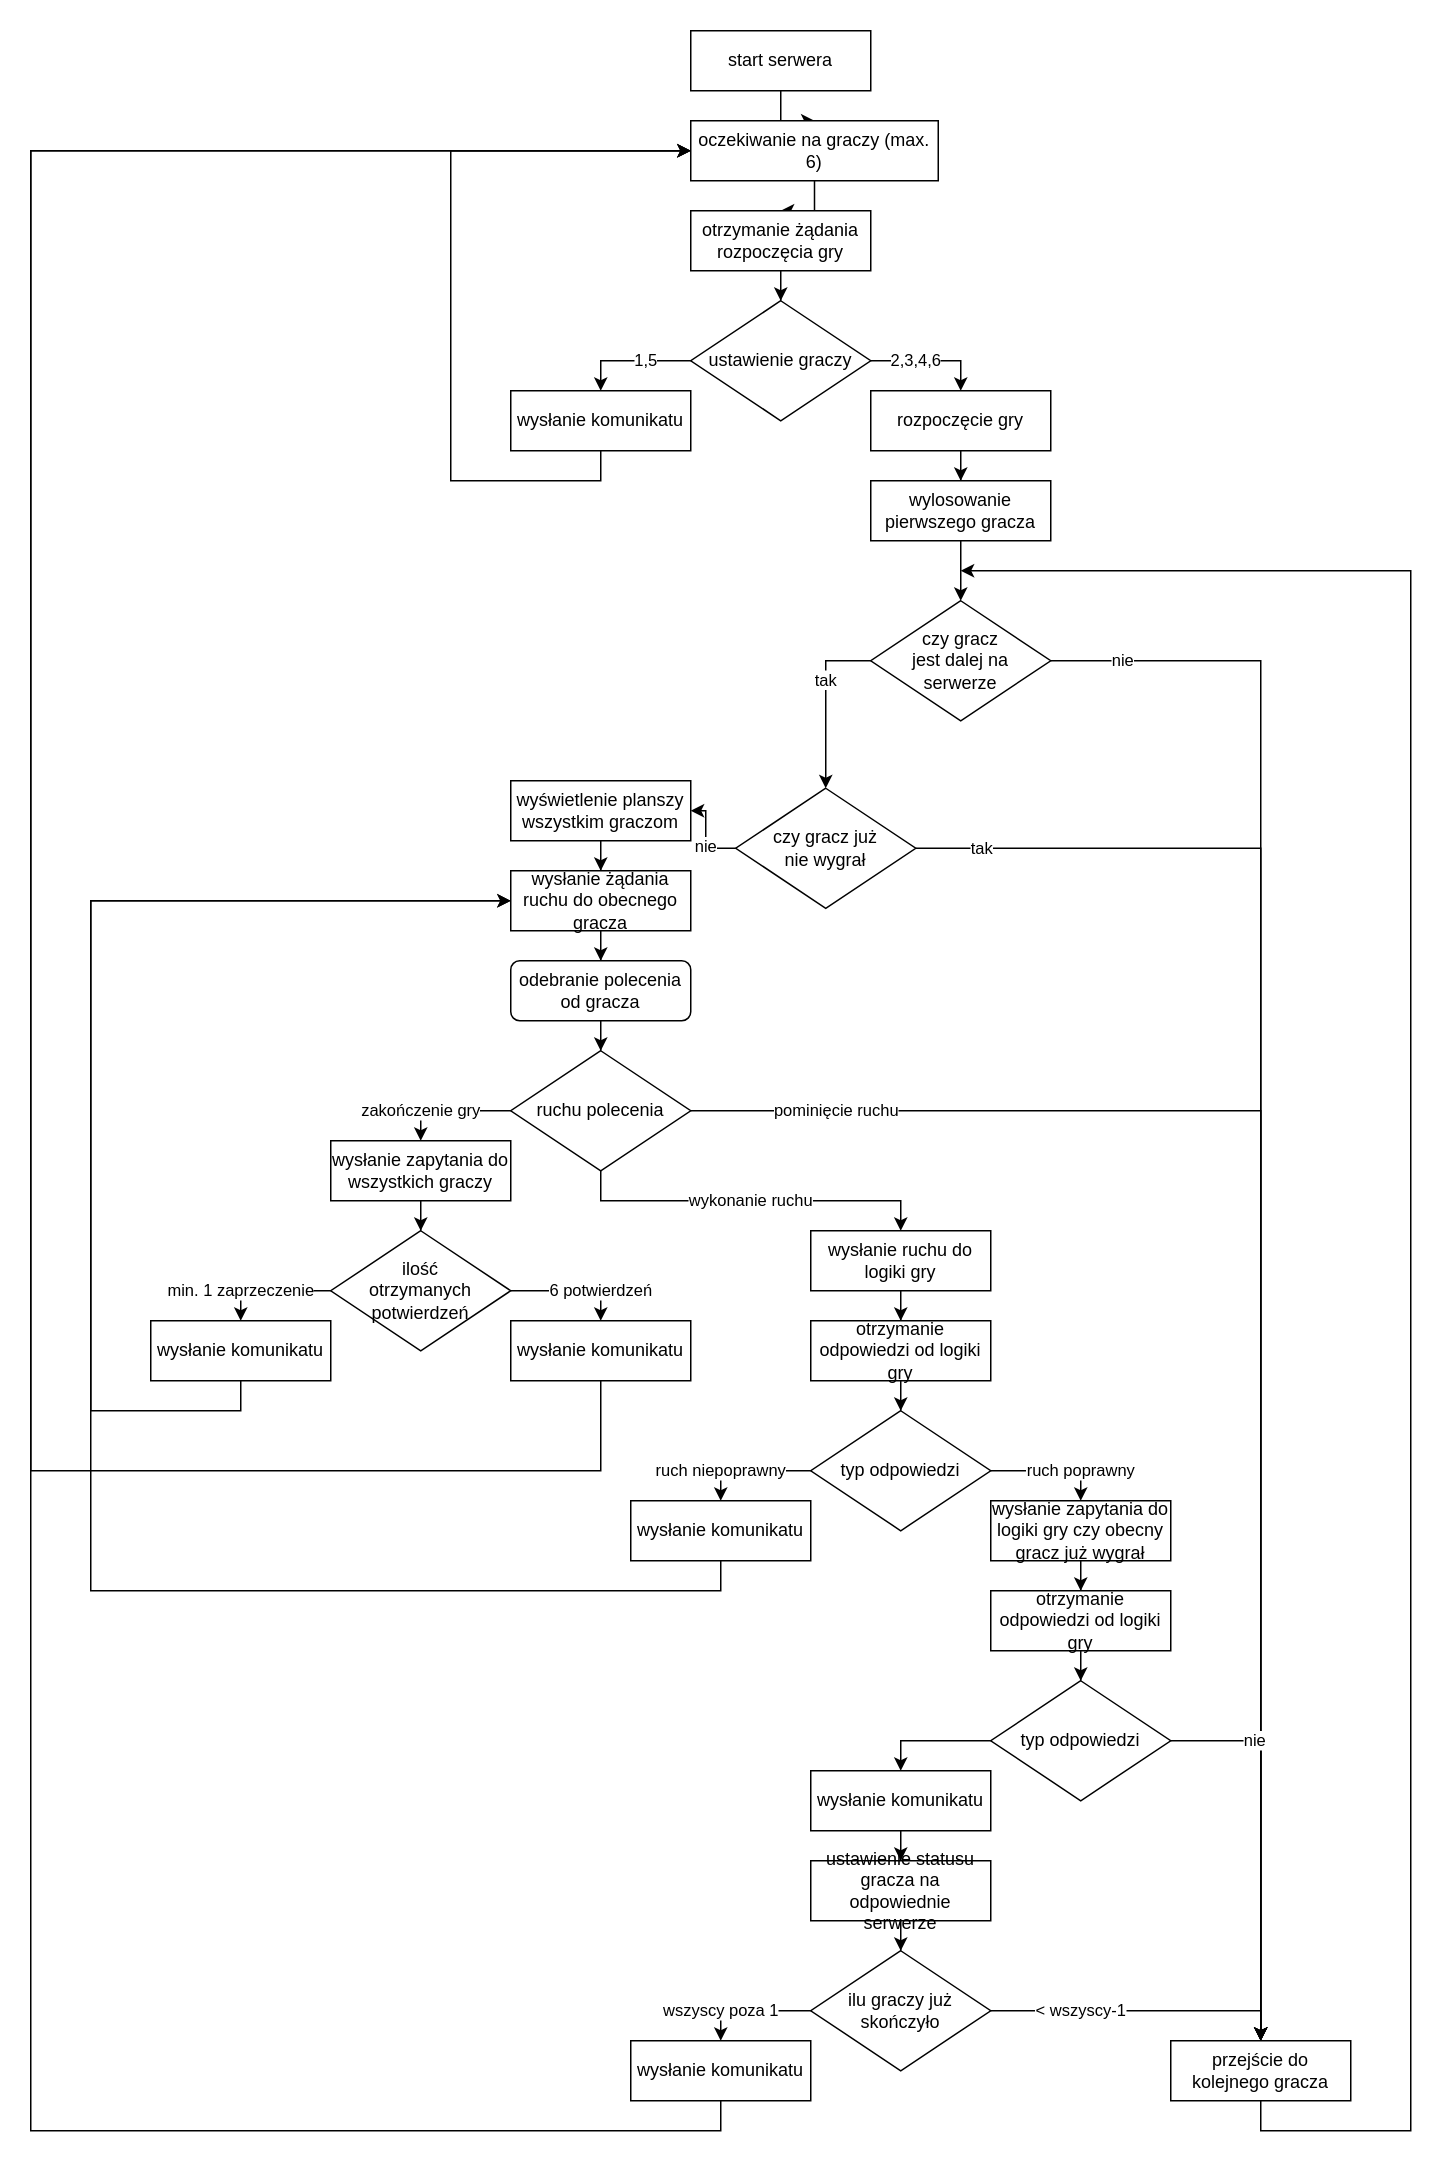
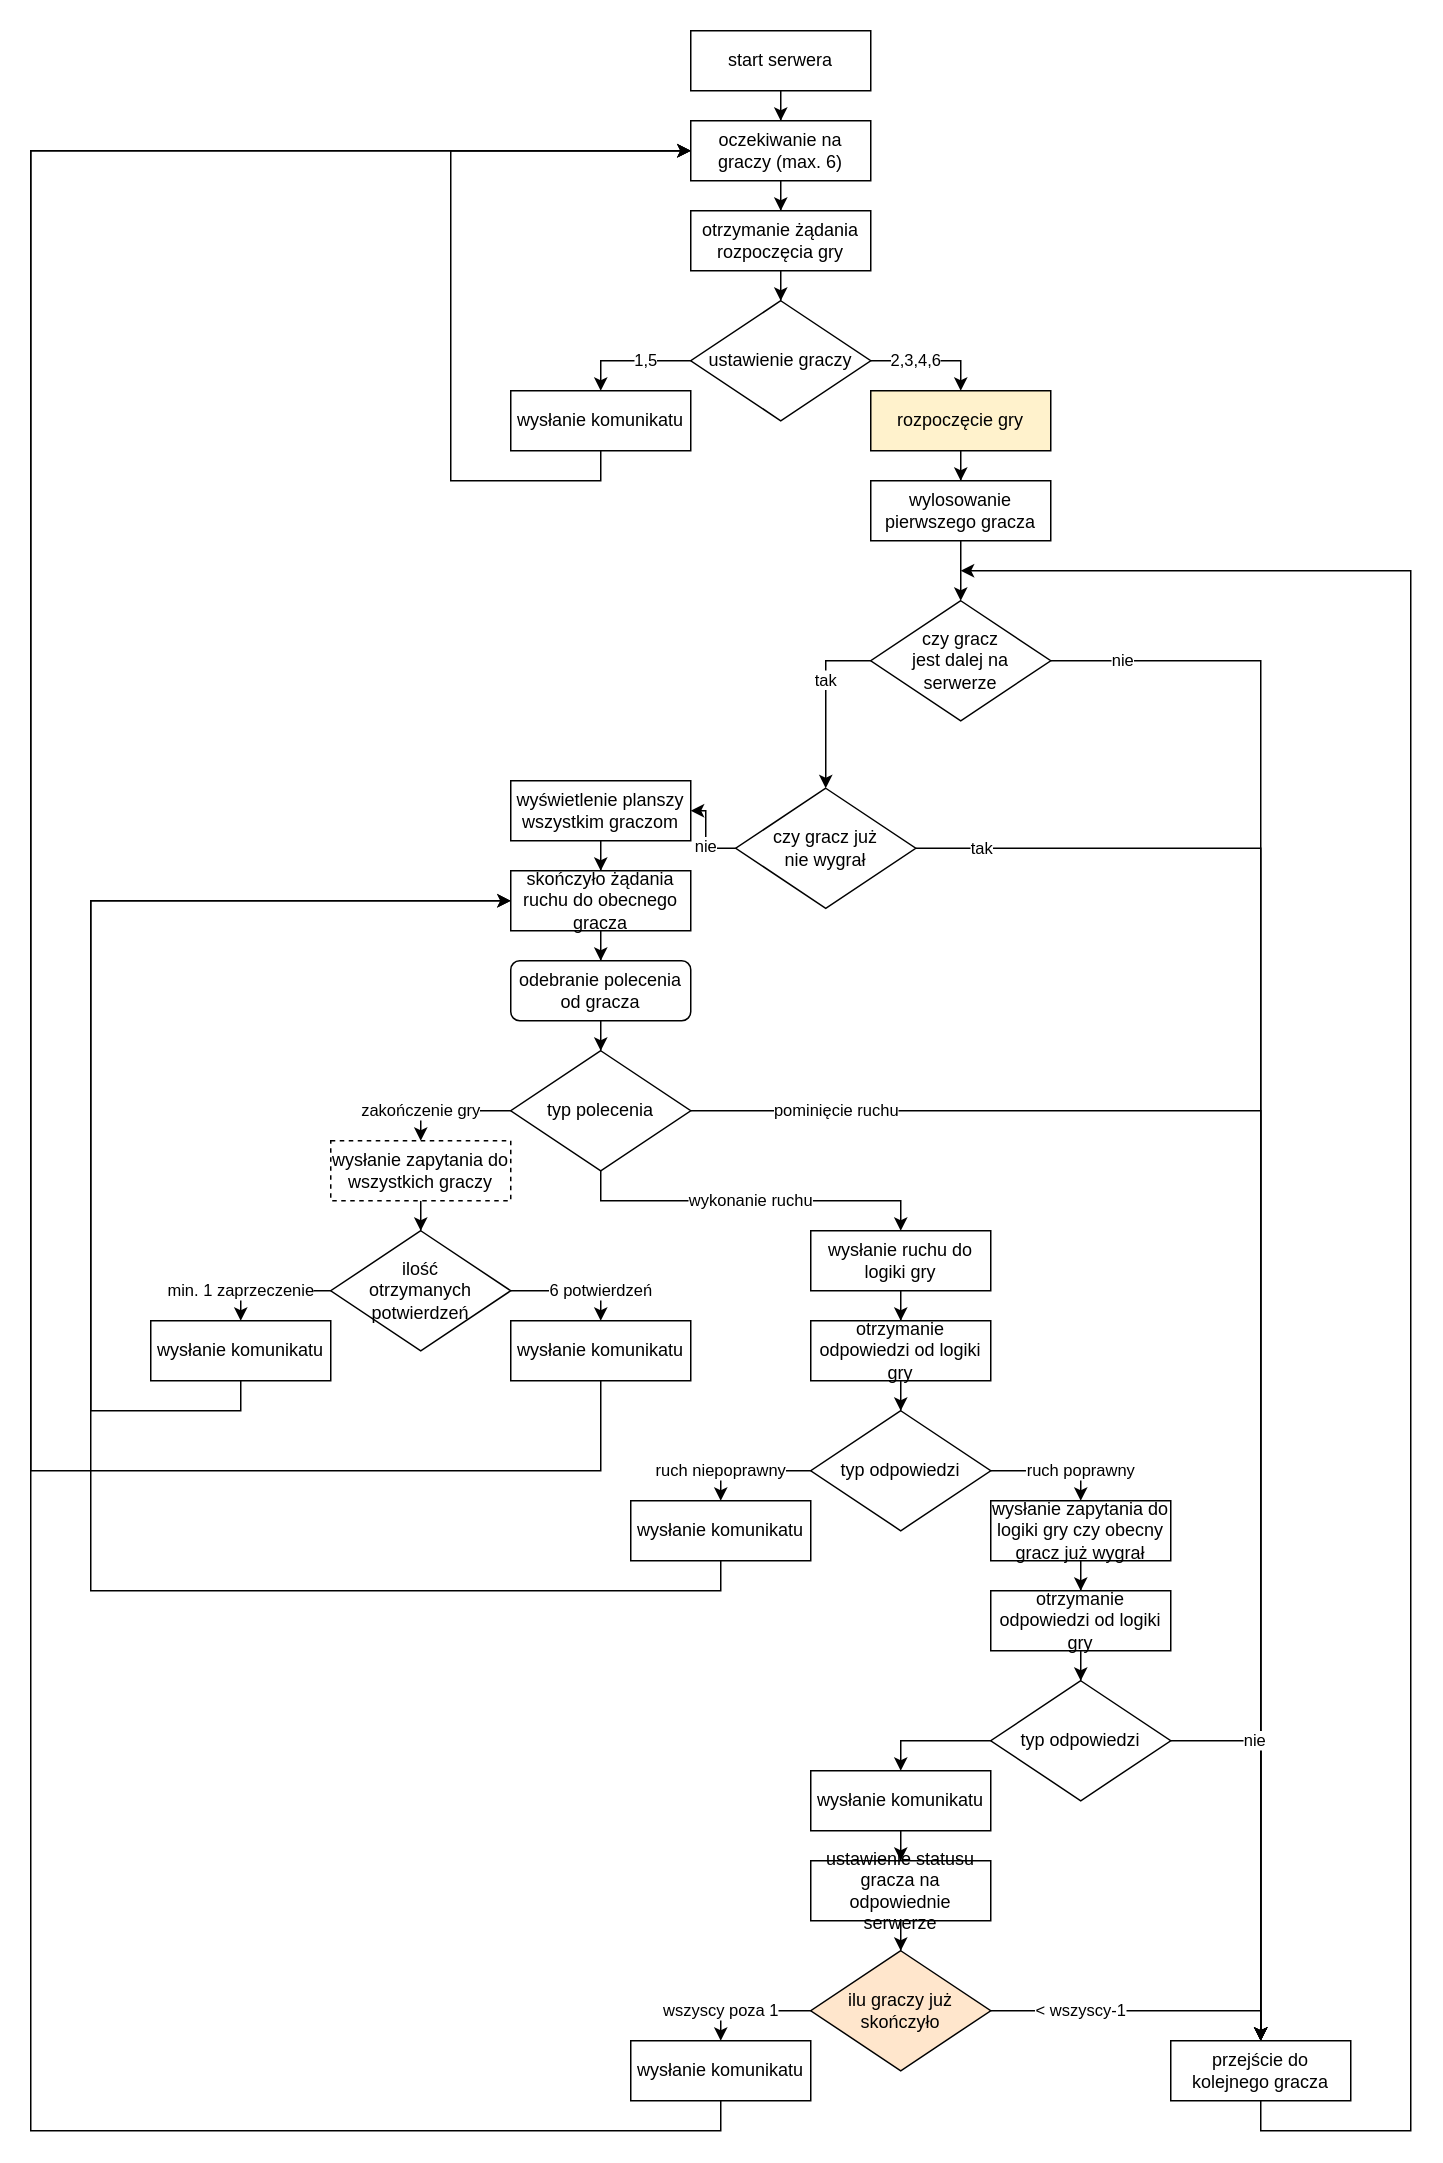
(815, 151) -> (781, 151)
(961, 421) -> (961, 421)
(601, 901) -> (601, 901)
(601, 1111) -> (601, 1111)
(421, 1171) -> (421, 1171)
(901, 2011) -> (901, 2011)
